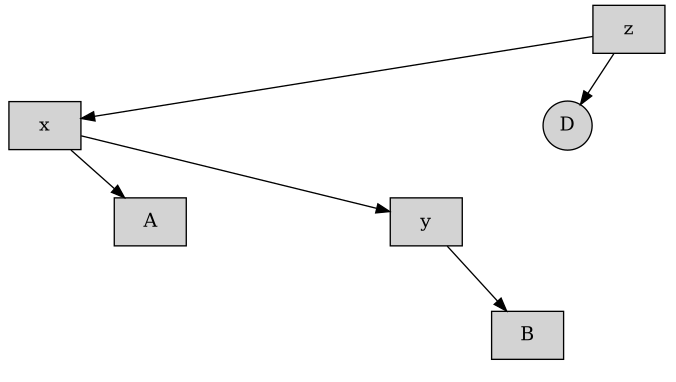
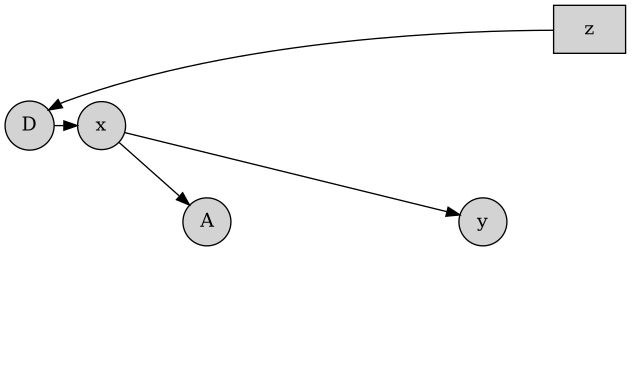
(344, 76) -> (59, 126)
(45, 126) -> (102, 126)
(150, 222) -> (207, 222)
(426, 222) -> (483, 222)
(528, 335) -> none
